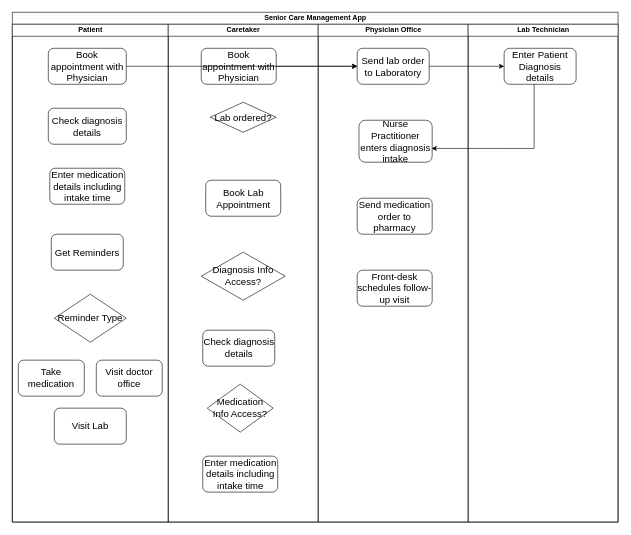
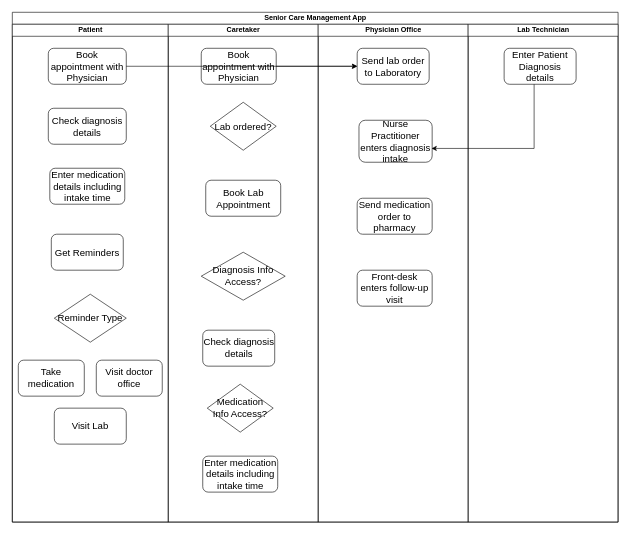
(498, 66) -> none
(243, 117) -> (243, 126)
(395, 288) -> (395, 288)
